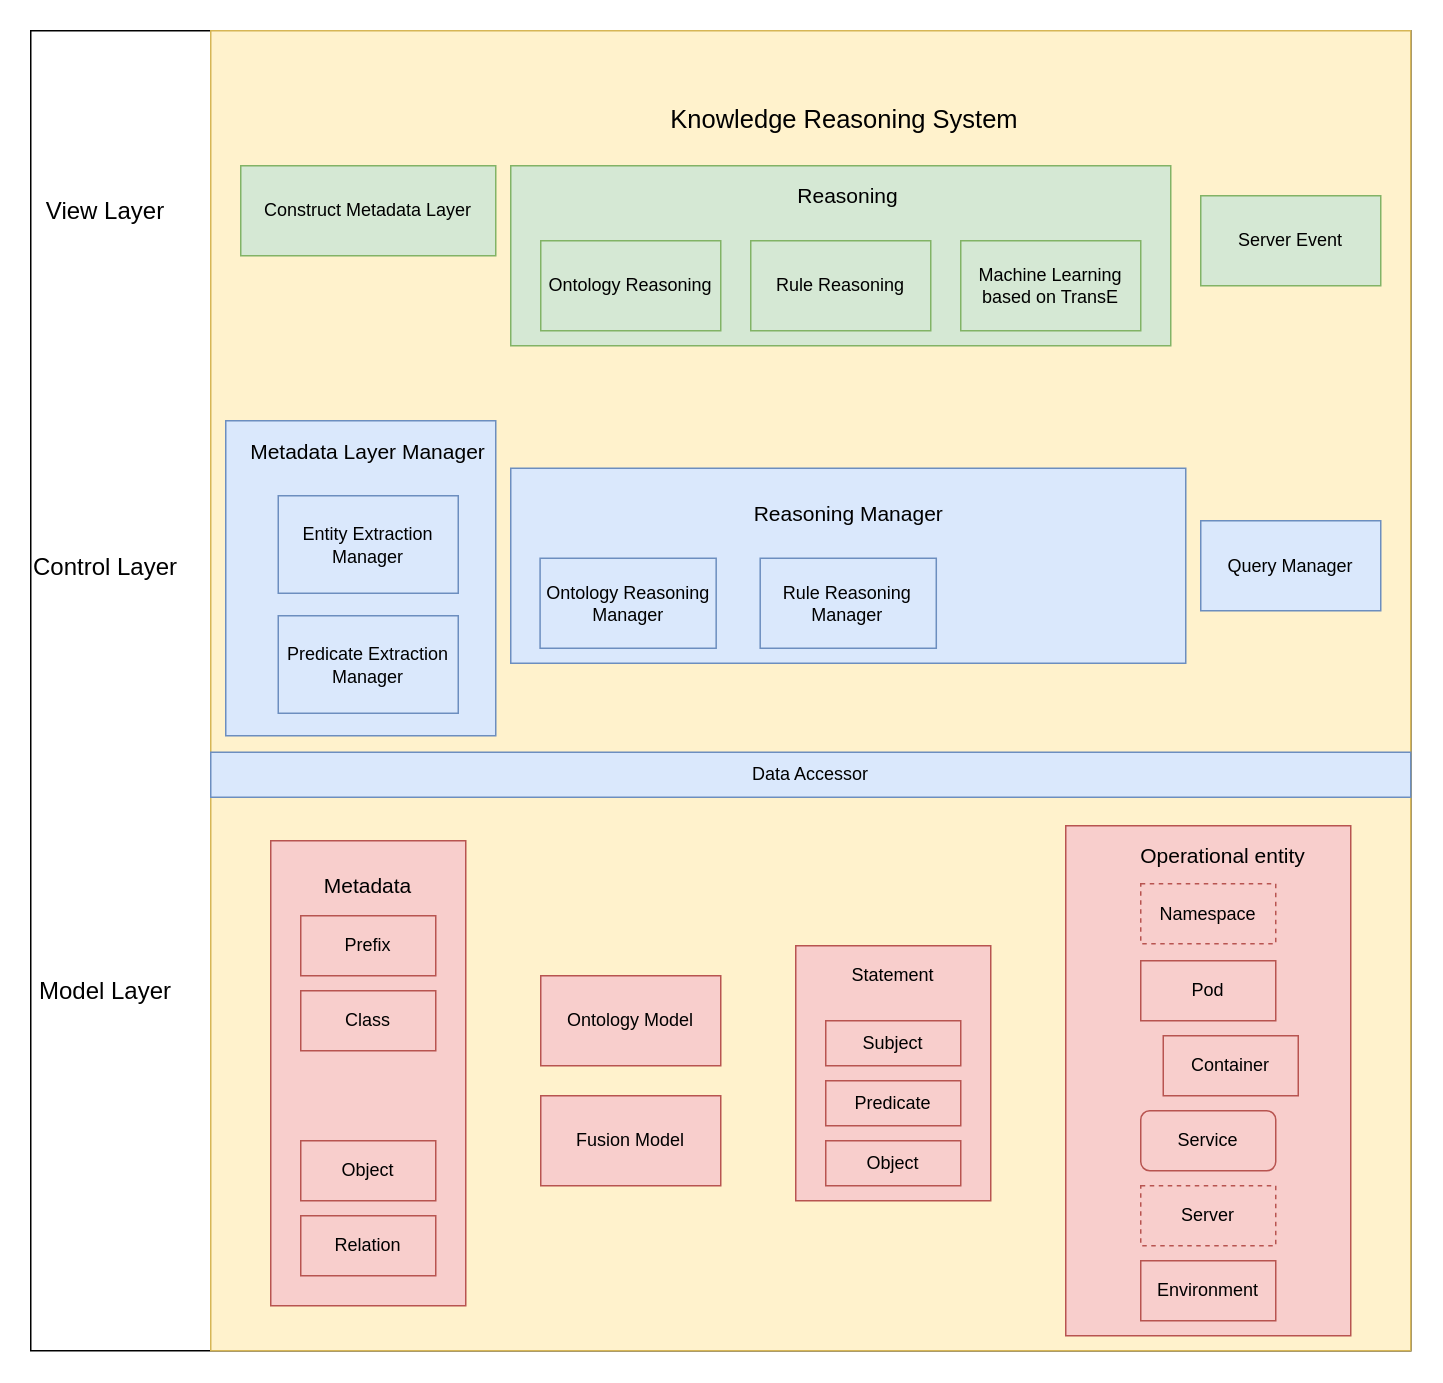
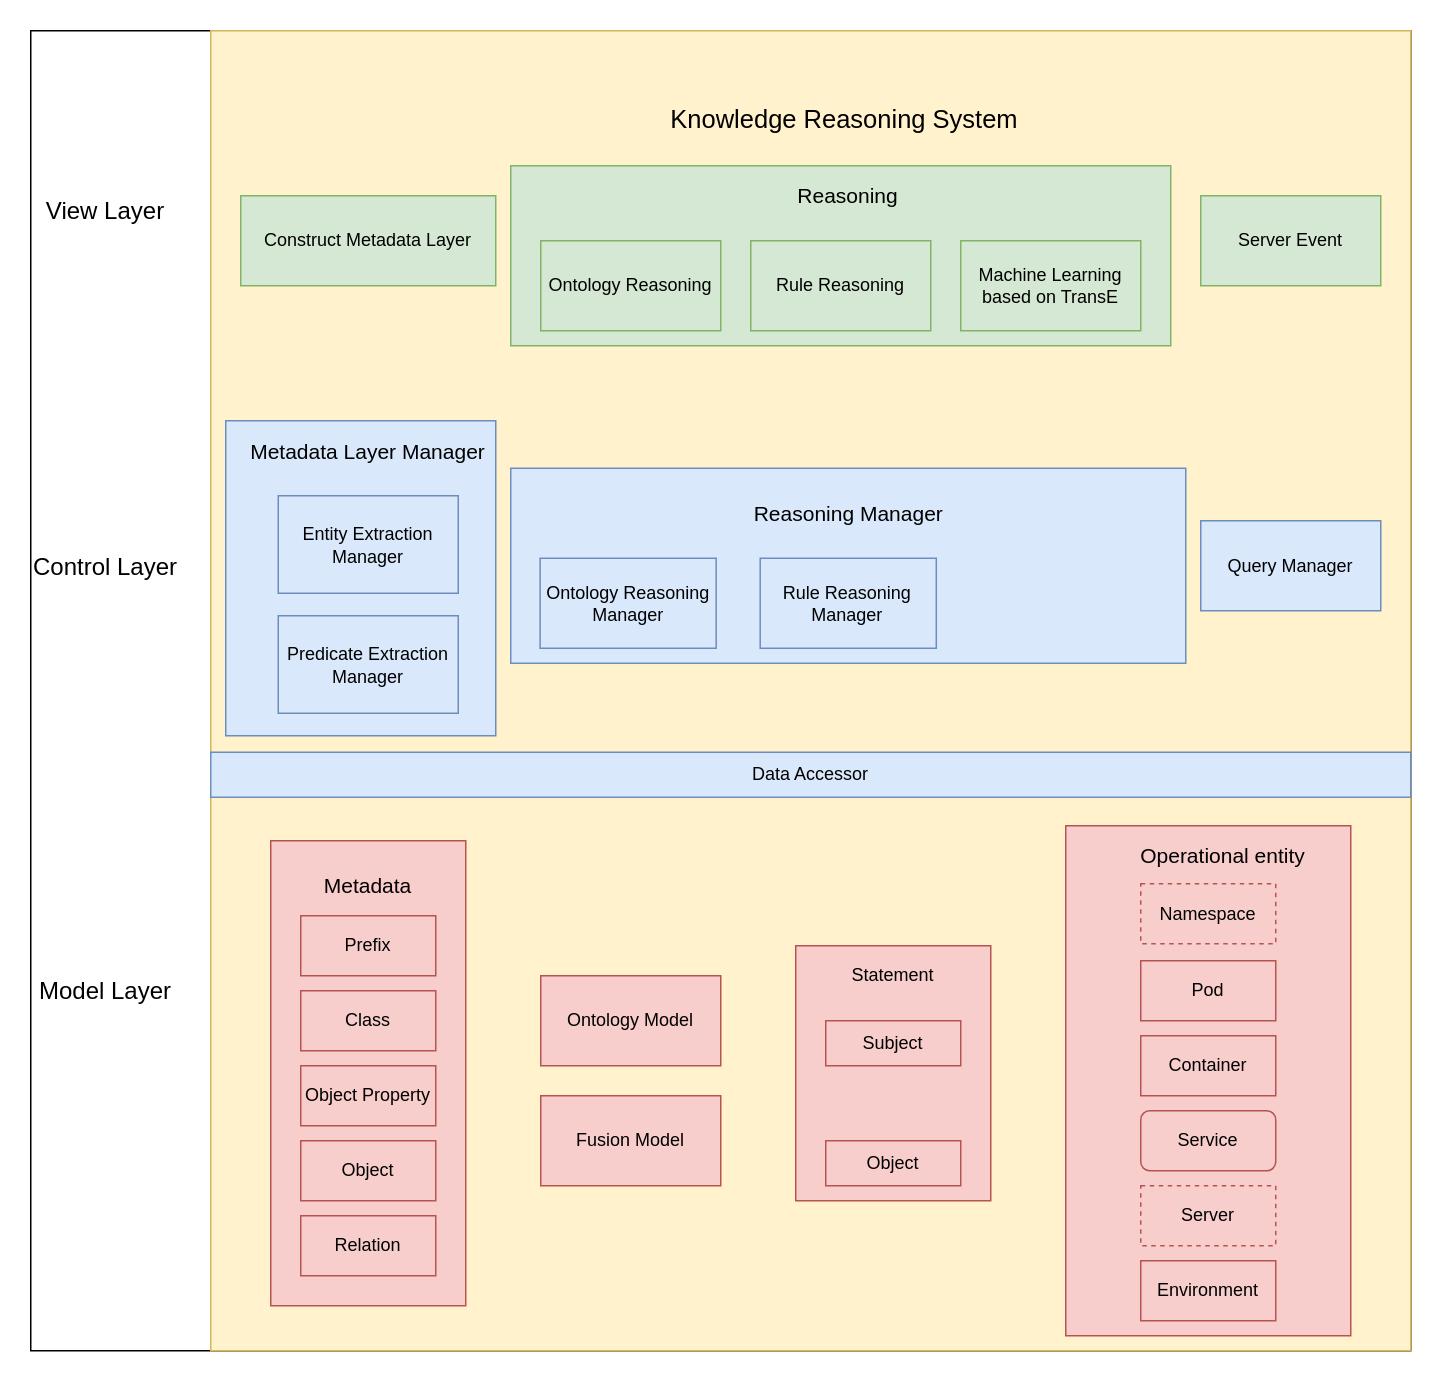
(368, 211) -> (368, 241)
(1231, 1066) -> (1208, 1066)
none -> (368, 1096)
(893, 1103) -> none
